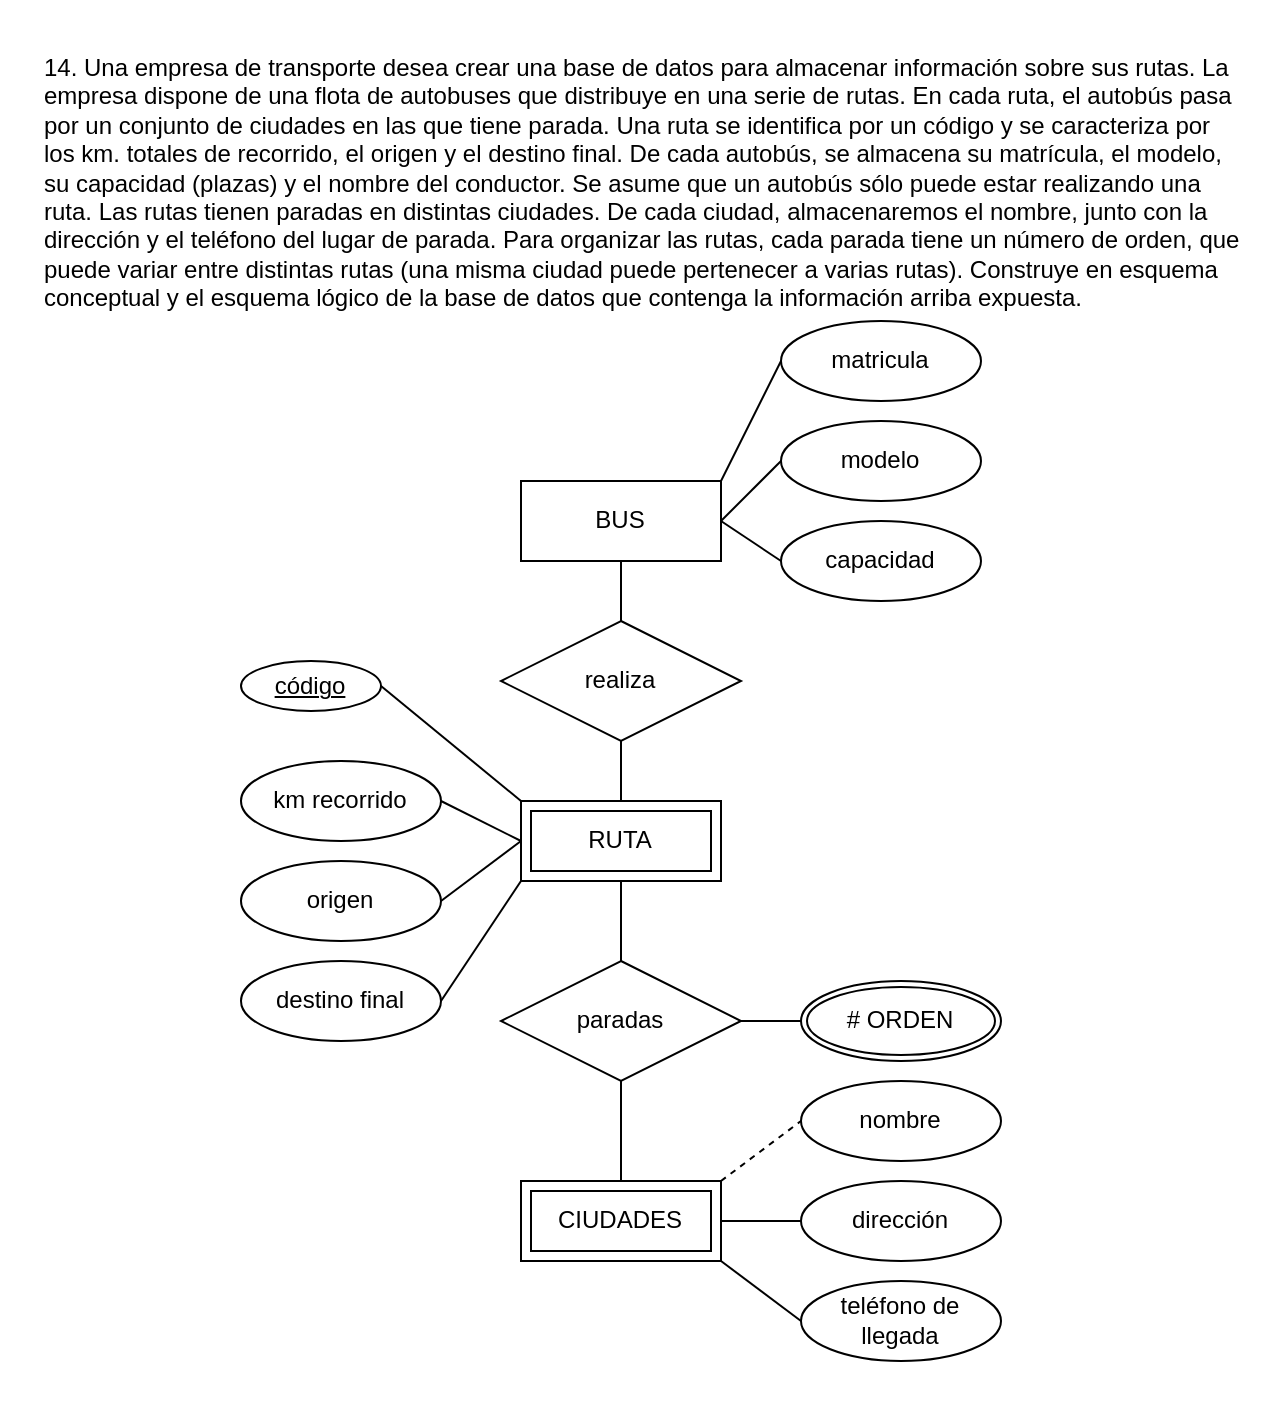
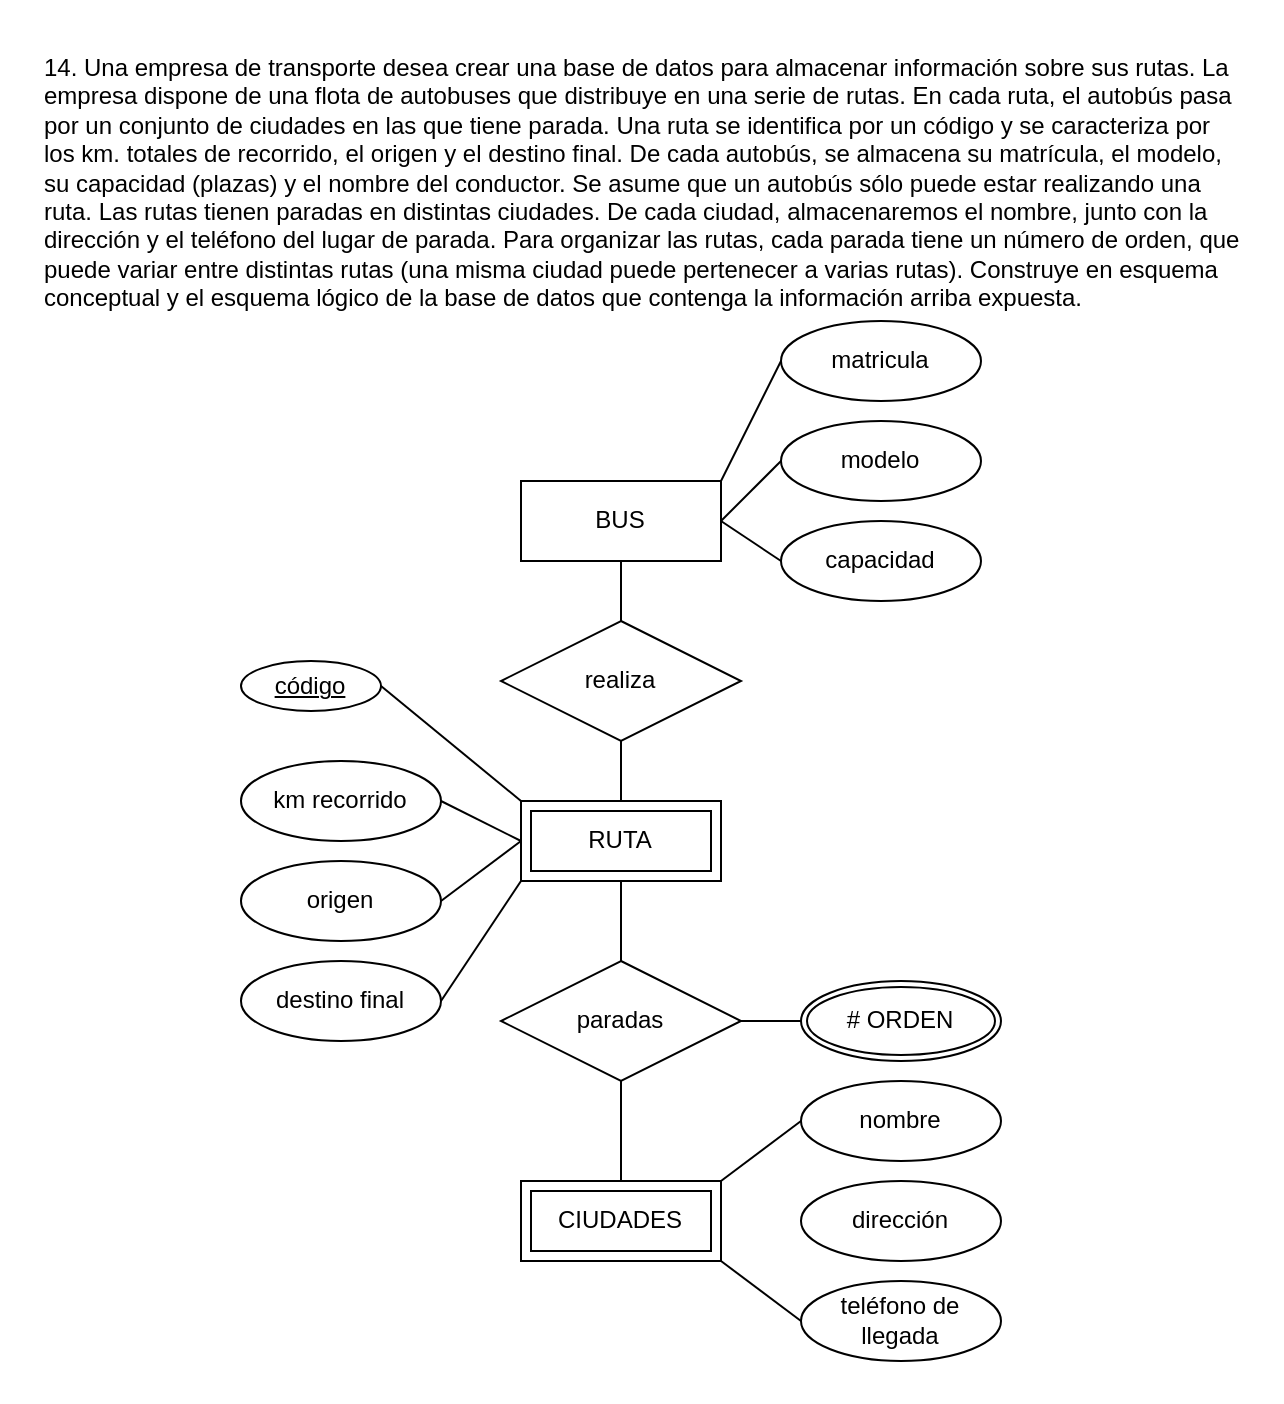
(762, 1150) -> (762, 1150)
(761, 1221) -> none
